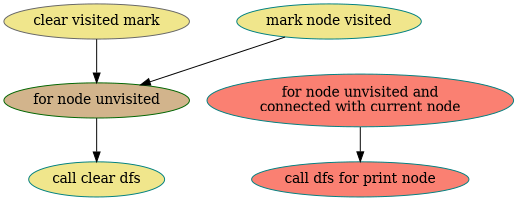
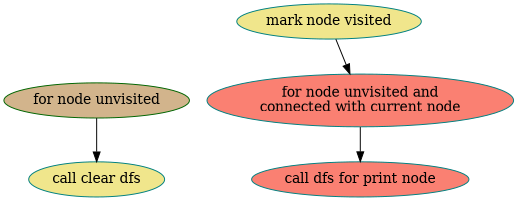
(97, 21) -> none
(217, 59) -> (341, 52)
